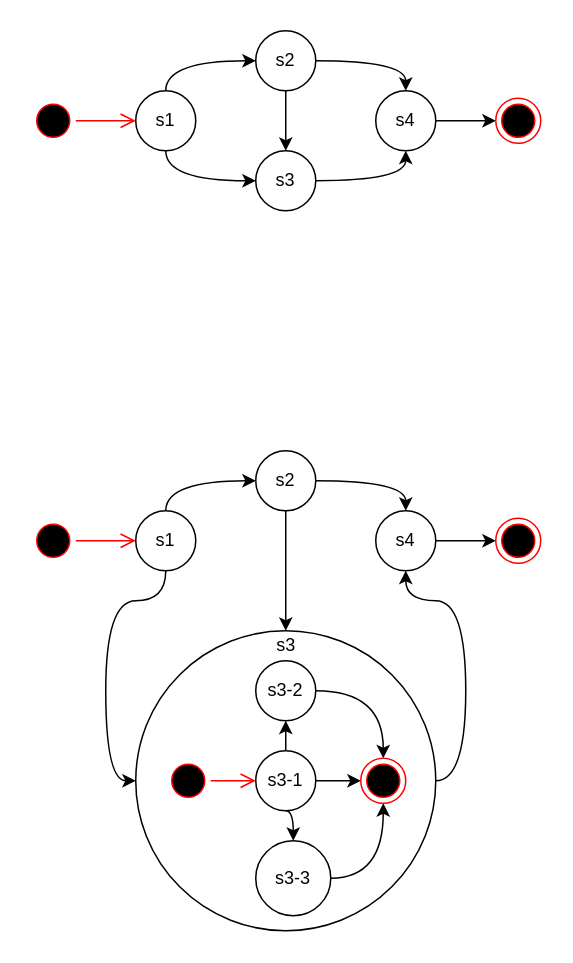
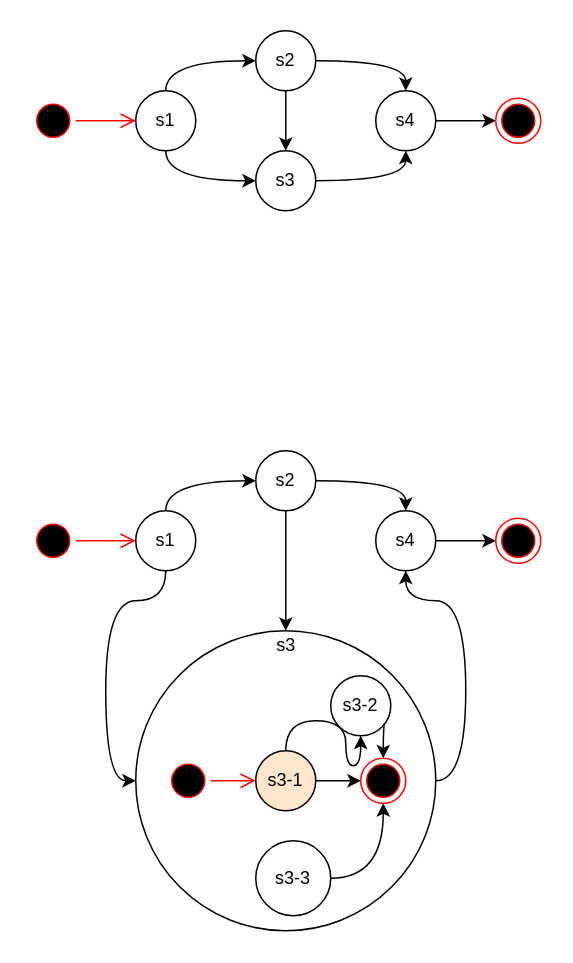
(286, 691) -> (361, 706)
(286, 781) -> (286, 781)
(292, 819) -> none
